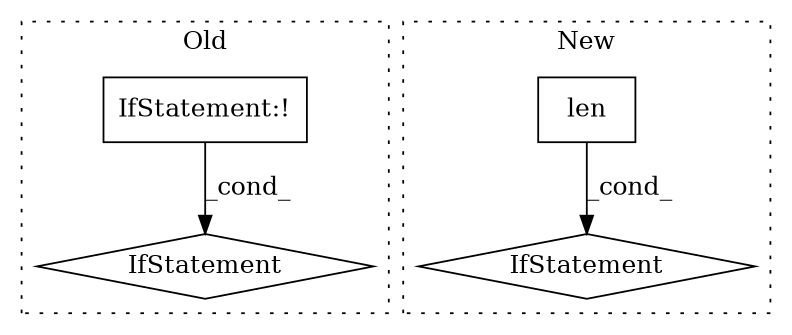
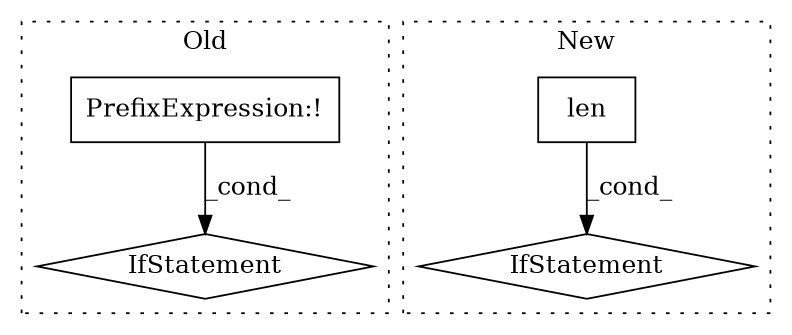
(205, 110) -> (205, 110)
